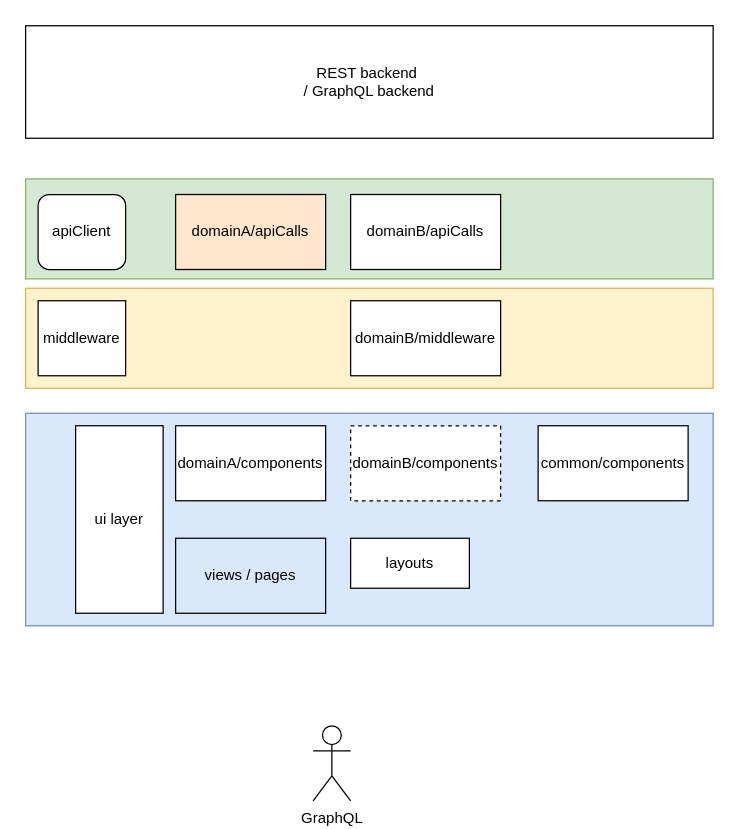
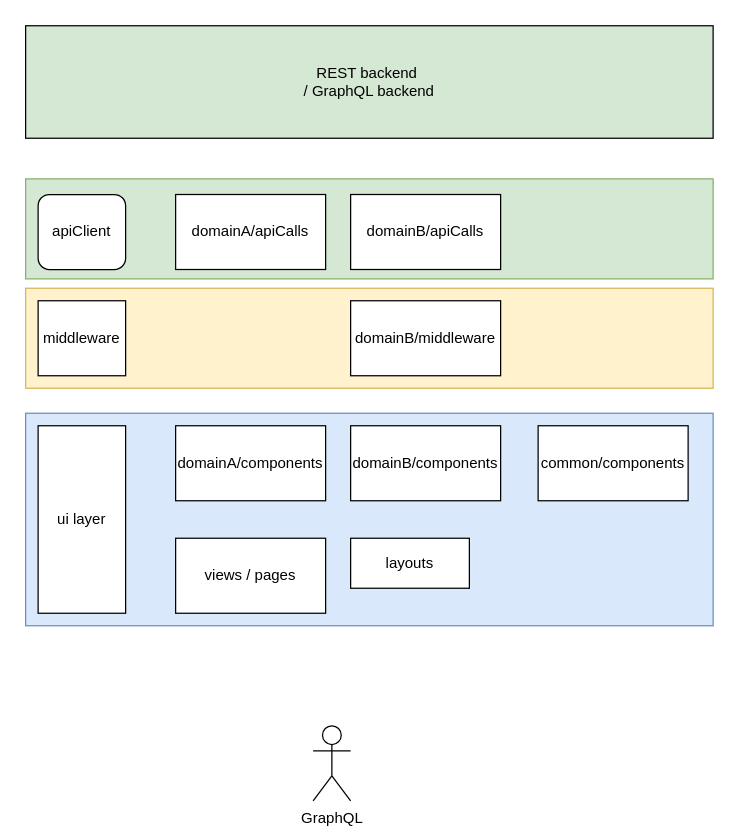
(369, 82) -> (369, 82)
(251, 232) -> (251, 232)
(426, 463) -> (426, 463)
(119, 519) -> (82, 519)
(251, 576) -> (251, 576)
